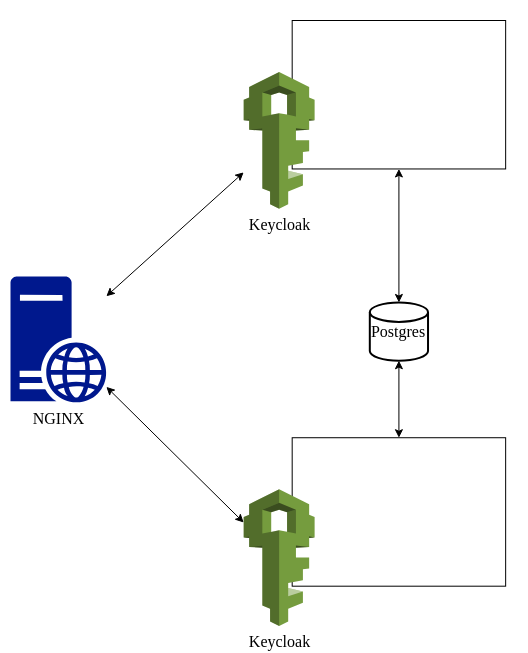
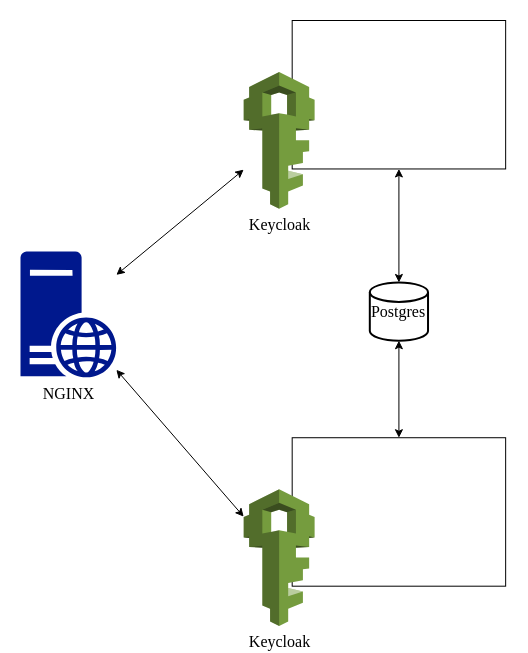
(399, 332) -> (399, 312)
(58, 340) -> (68, 315)
